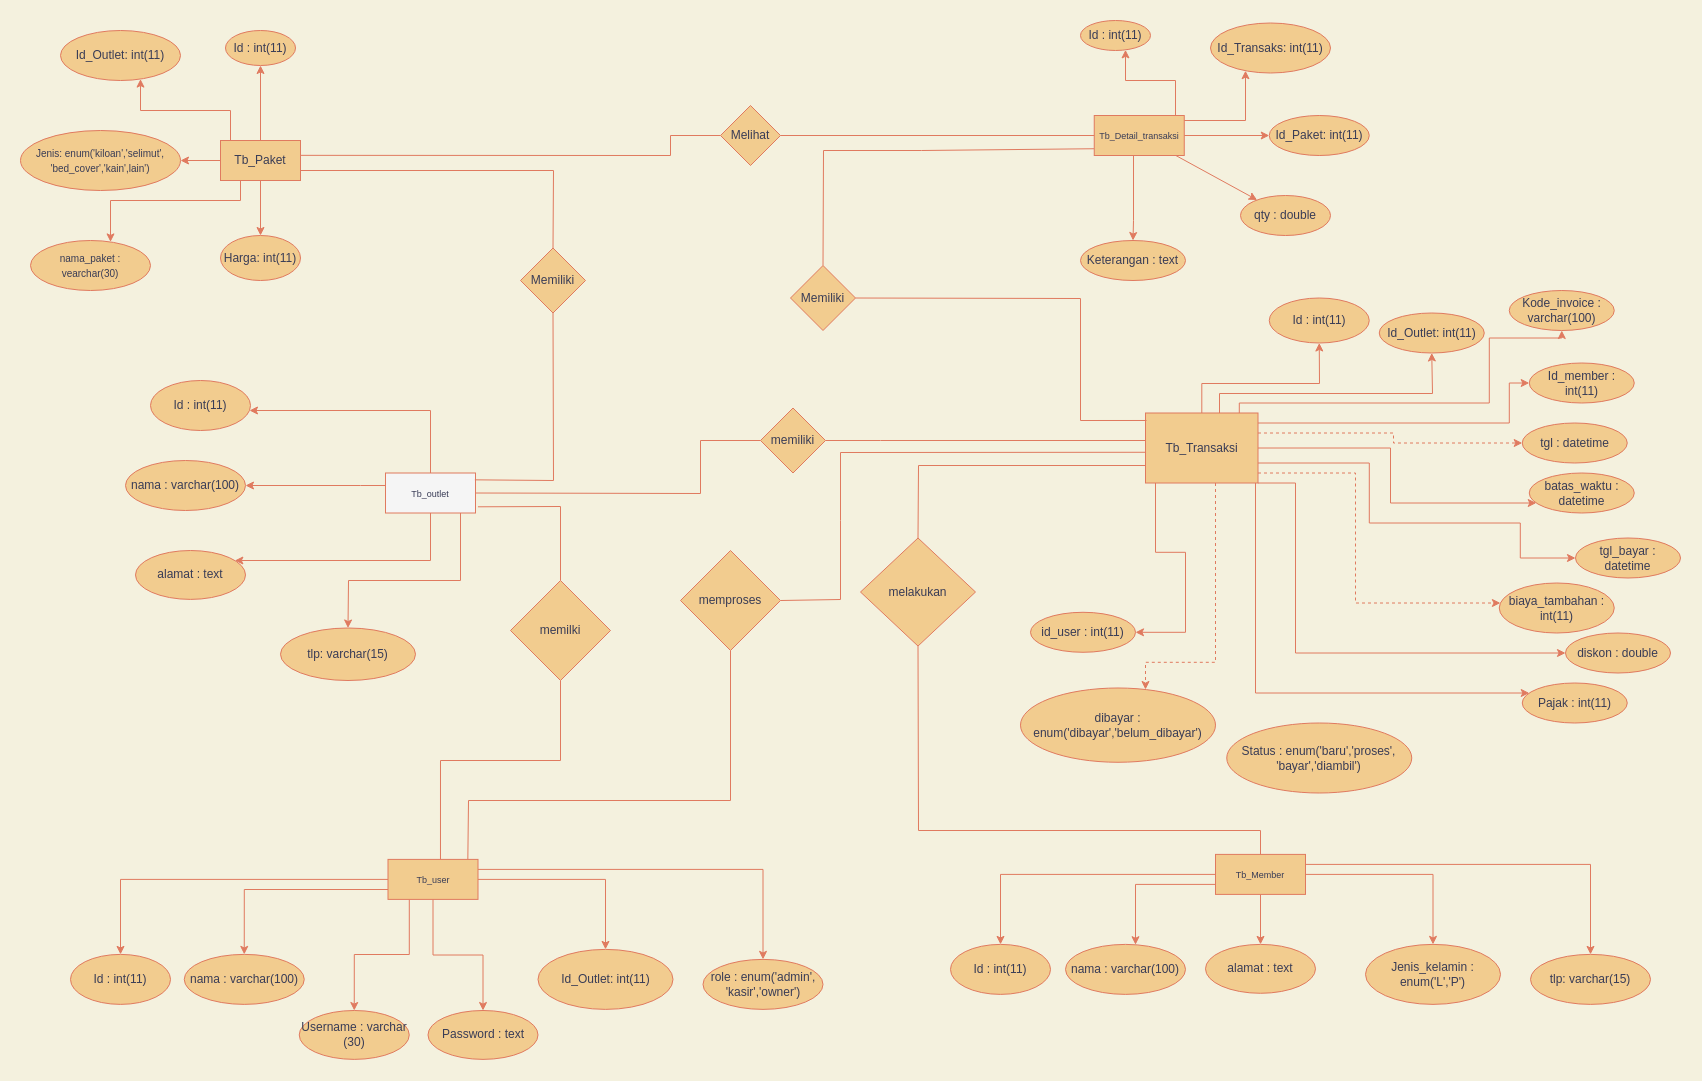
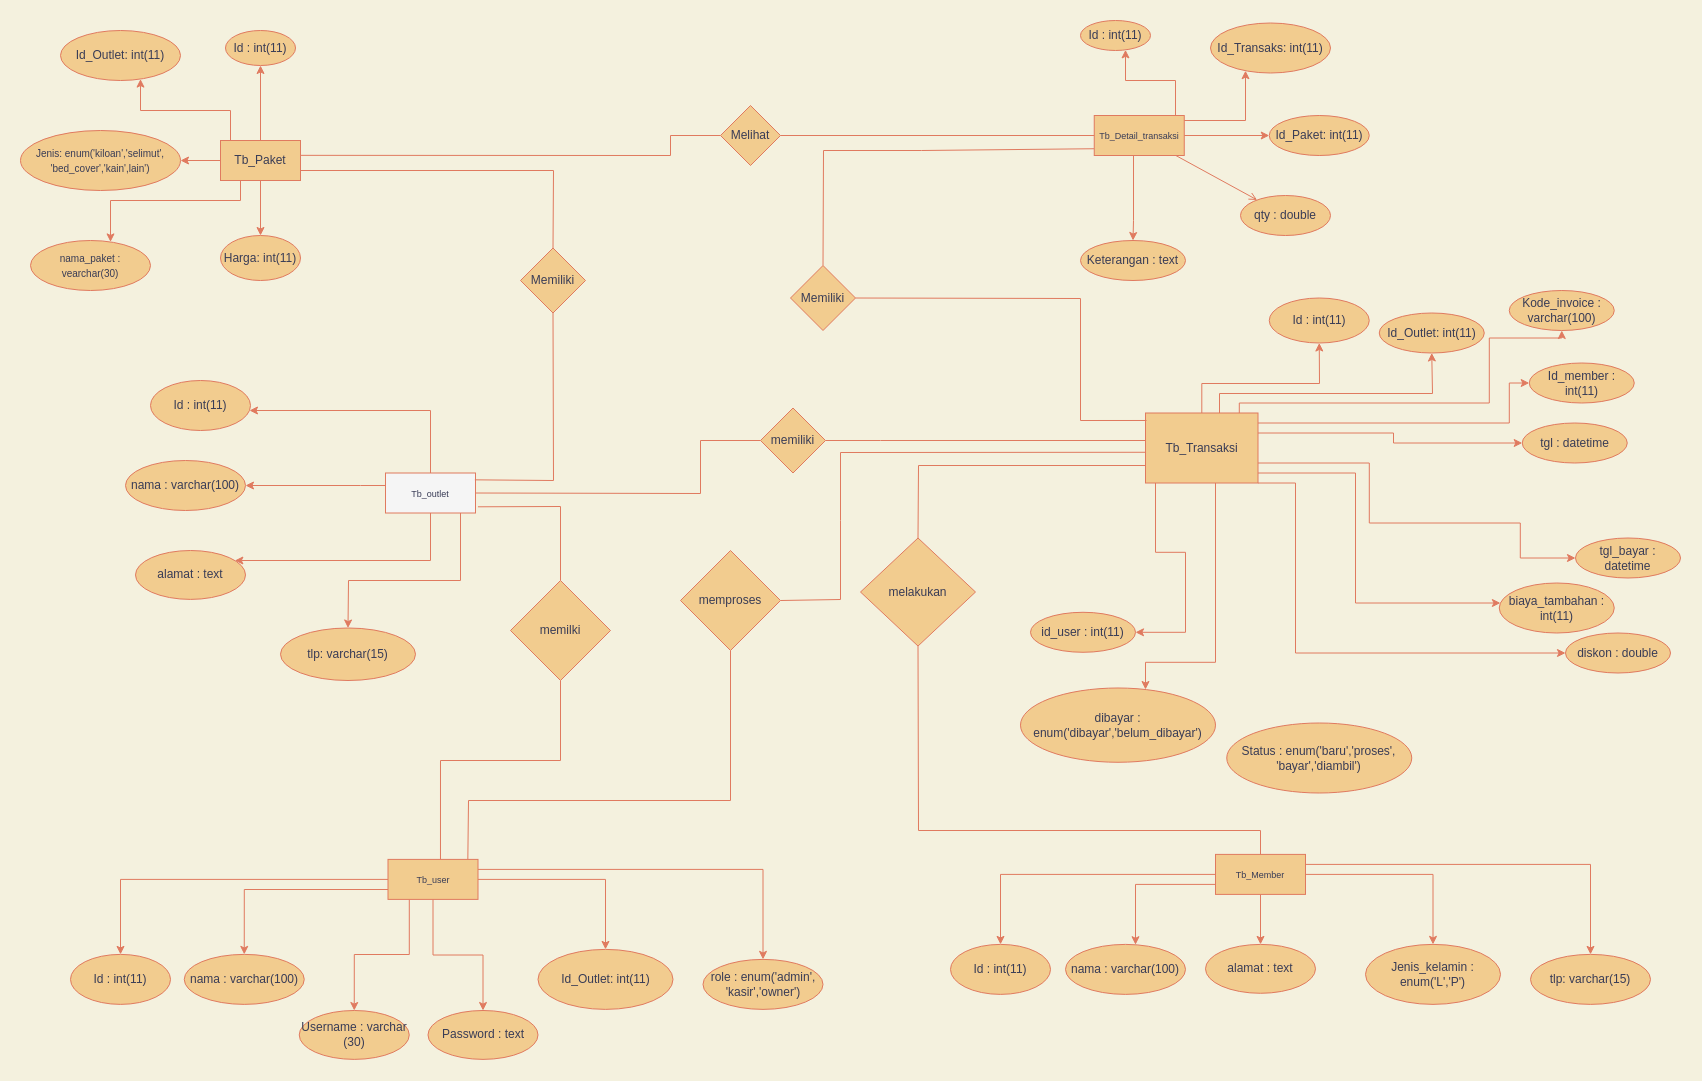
(1250, 196) -> (1251, 196)
(1390, 433) -> (1390, 433)
(1391, 479) -> none
(1582, 493) -> none
(1356, 559) -> (1356, 559)
(1216, 618) -> (1216, 618)
(1284, 693) -> none
(1575, 703) -> none
